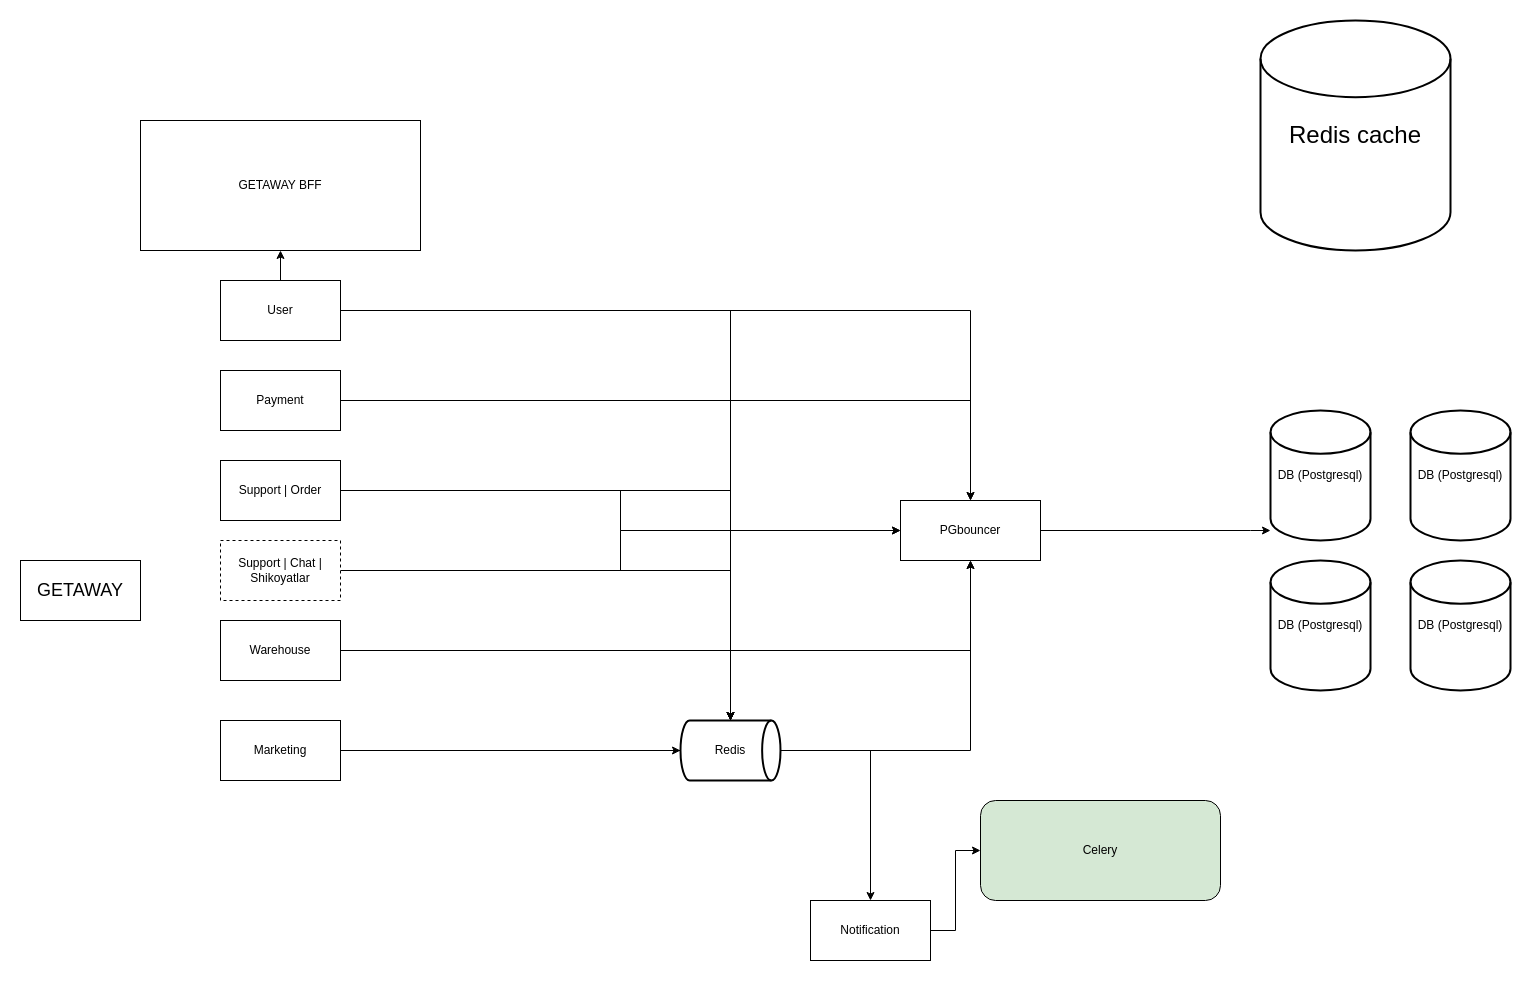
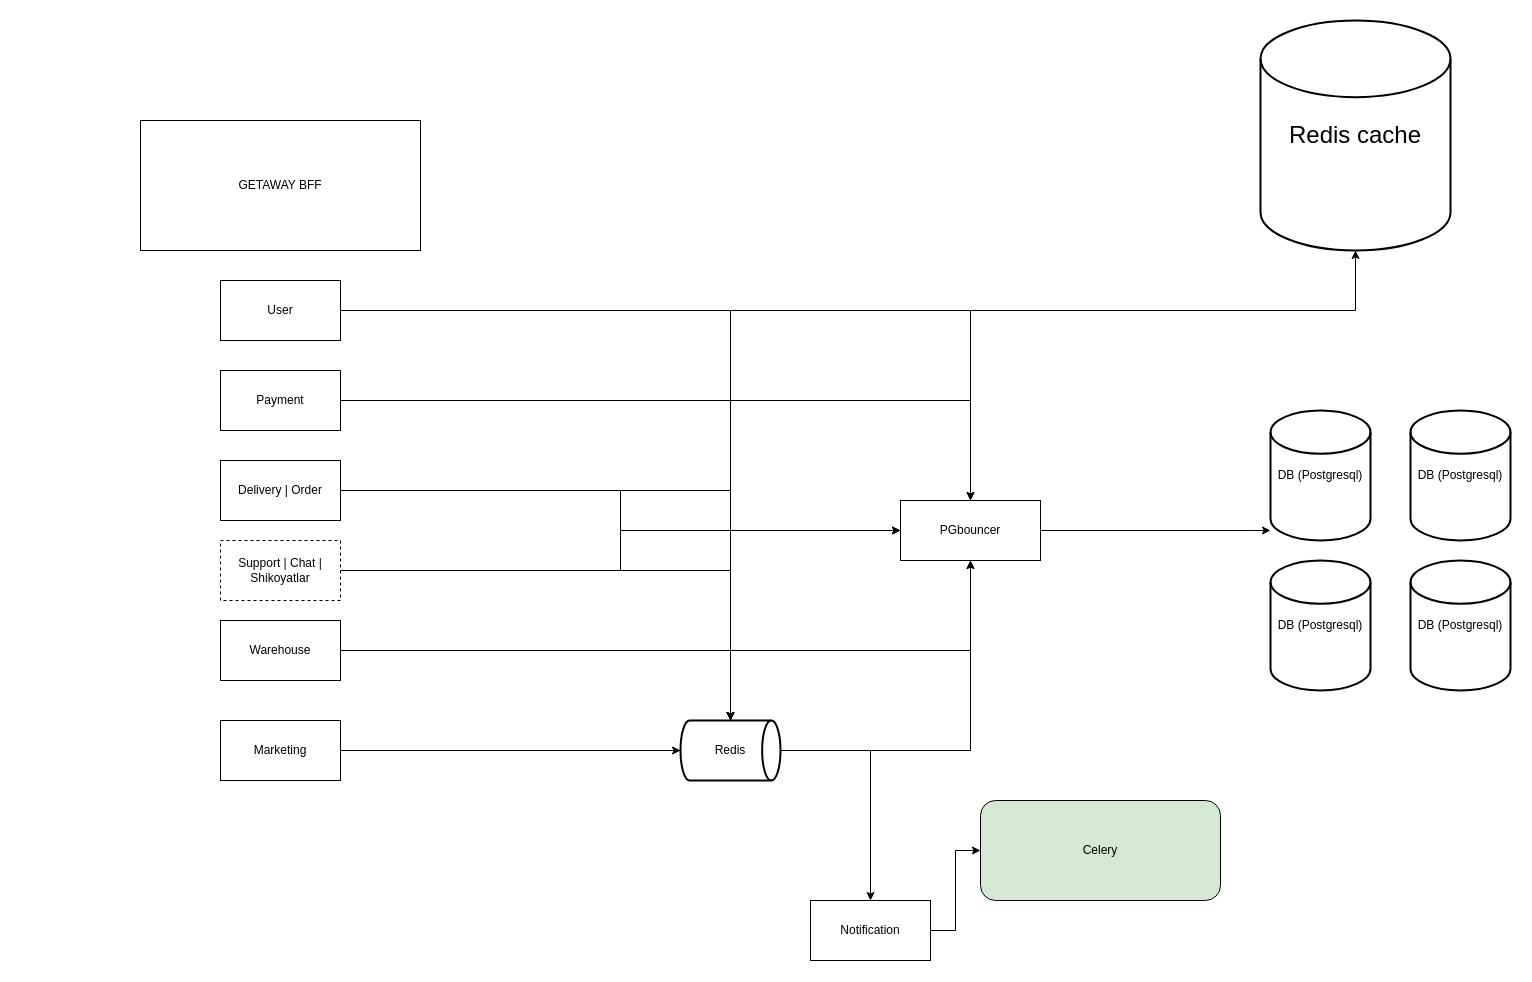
(281, 262) -> (1190, 311)
(281, 491) -> (281, 491)
(81, 591) -> none
